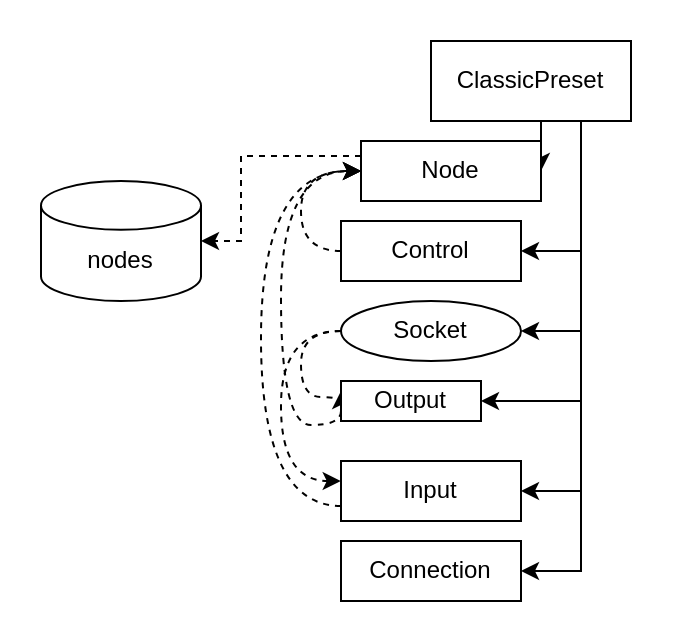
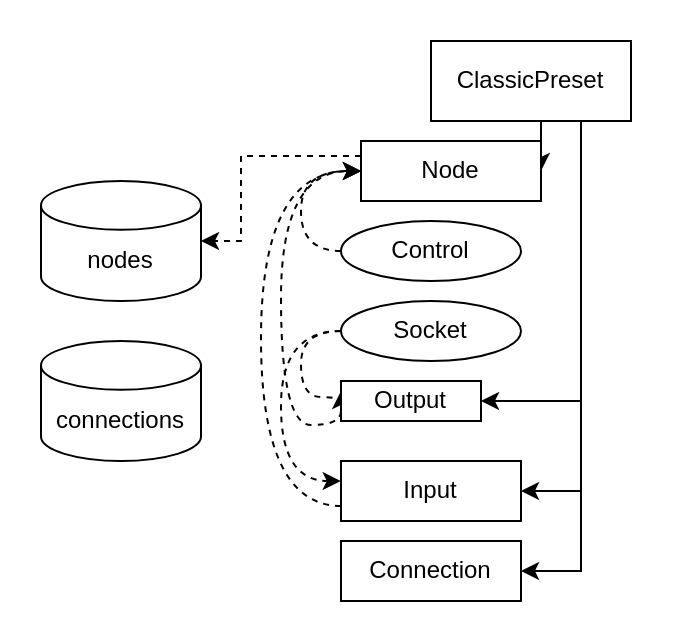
(431, 251) -> (431, 251)
(556, 251) -> none
(556, 331) -> none
none -> (121, 401)
